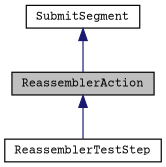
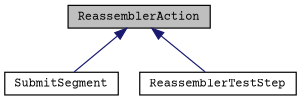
(83, 56) -> (96, 54)
